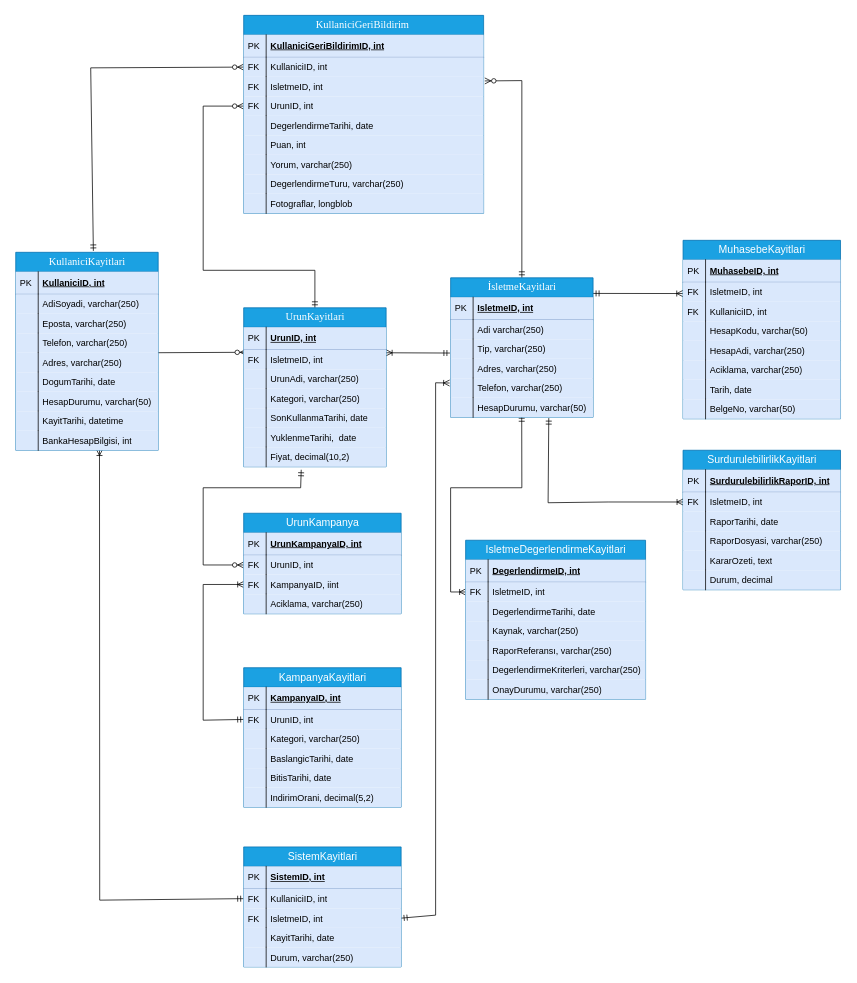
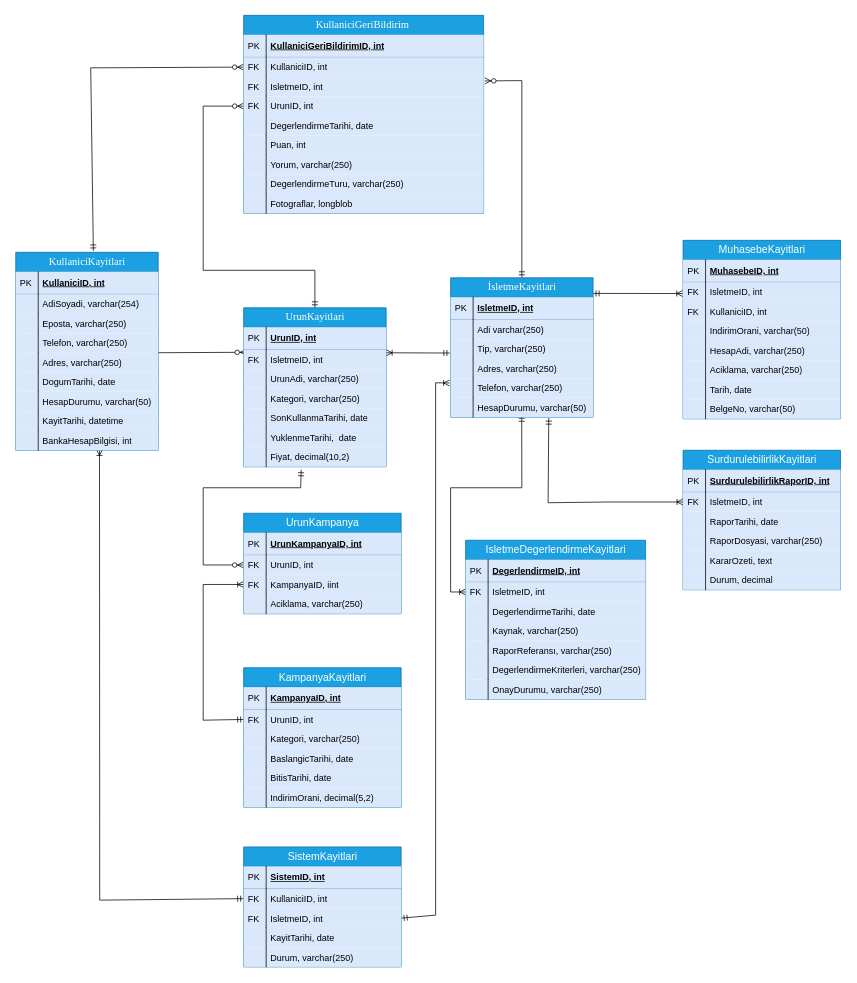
(96, 305) -> (96, 305)
(763, 332) -> (767, 332)
